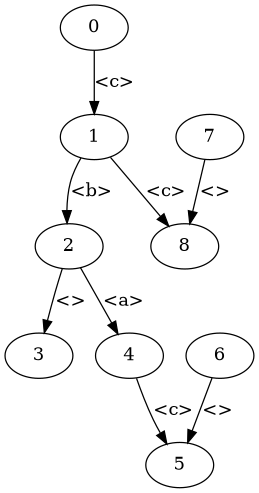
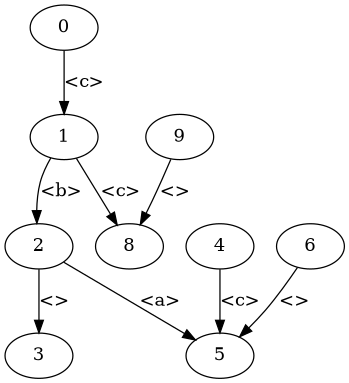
(210, 137) -> (180, 137)
(96, 295) -> (124, 298)
